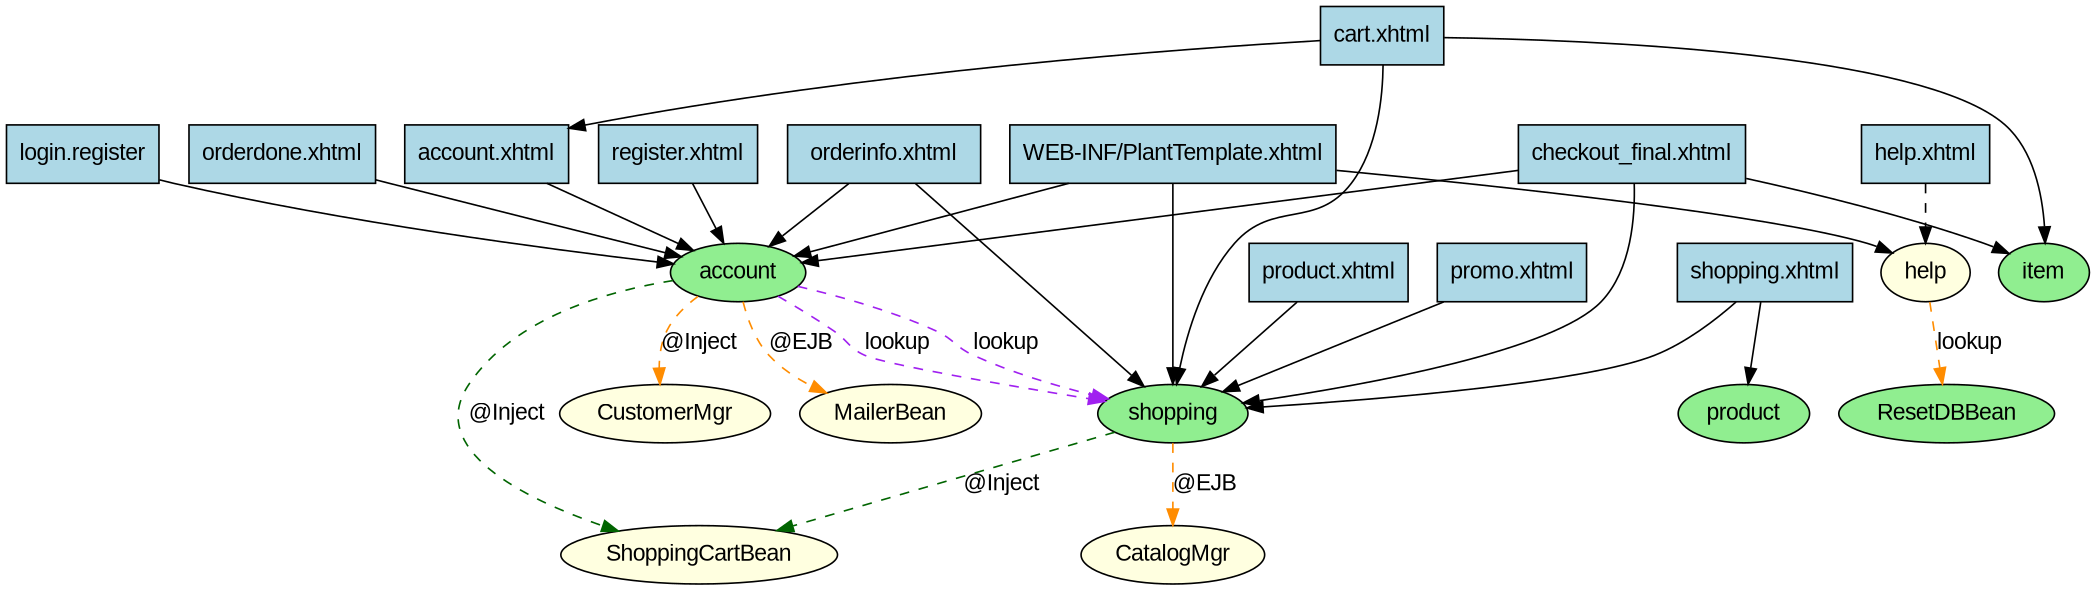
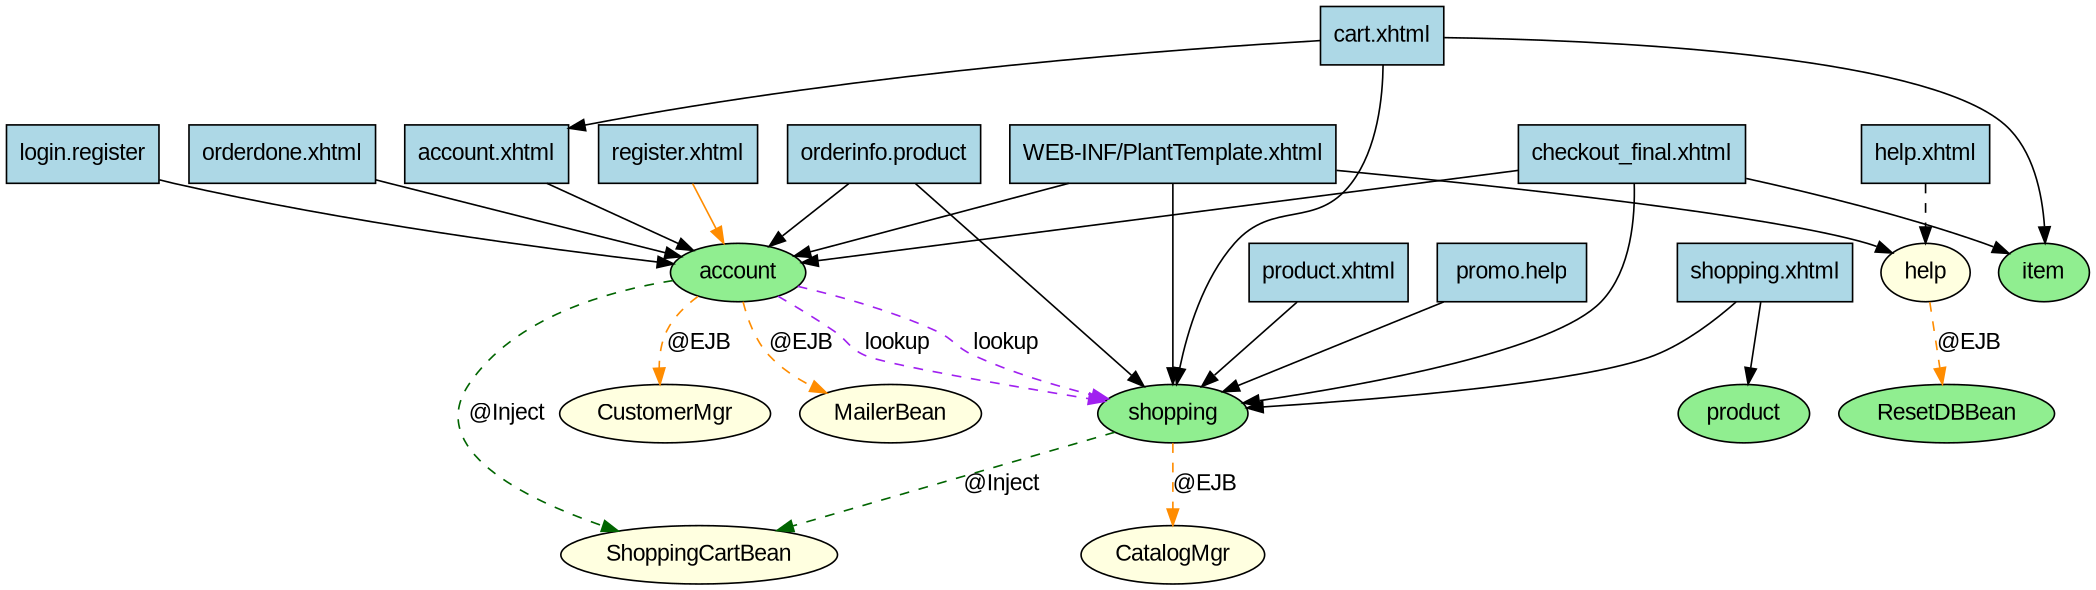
(884, 154) -> (884, 154)
(704, 206) -> (704, 206)
(1512, 273) -> (1512, 273)
(699, 343) -> (699, 343)
(1969, 343) -> (1969, 343)
